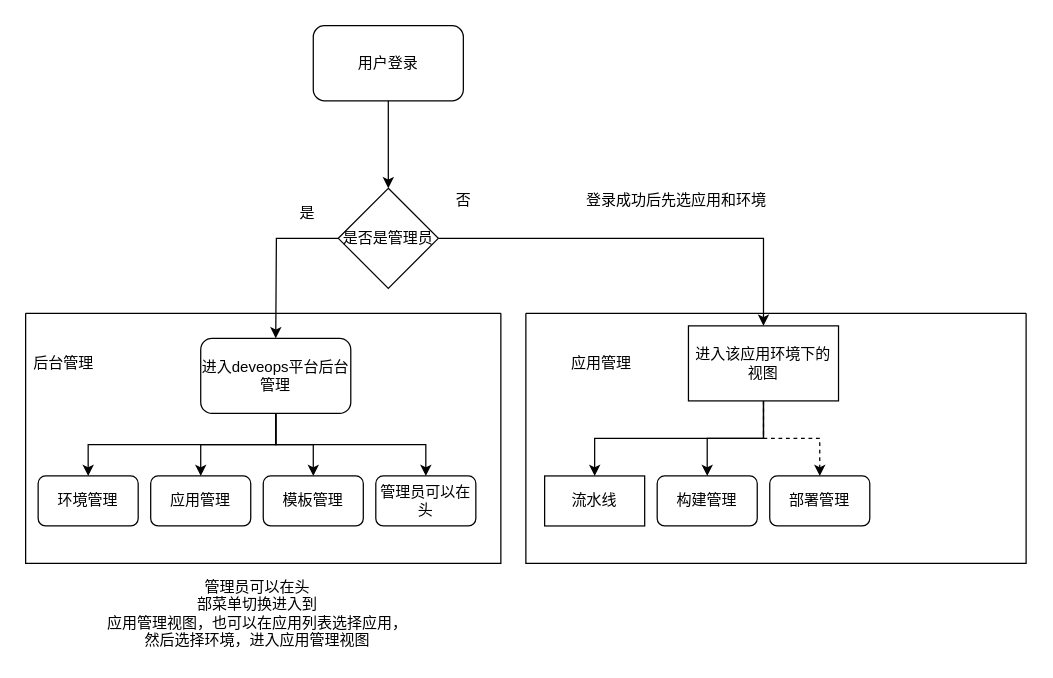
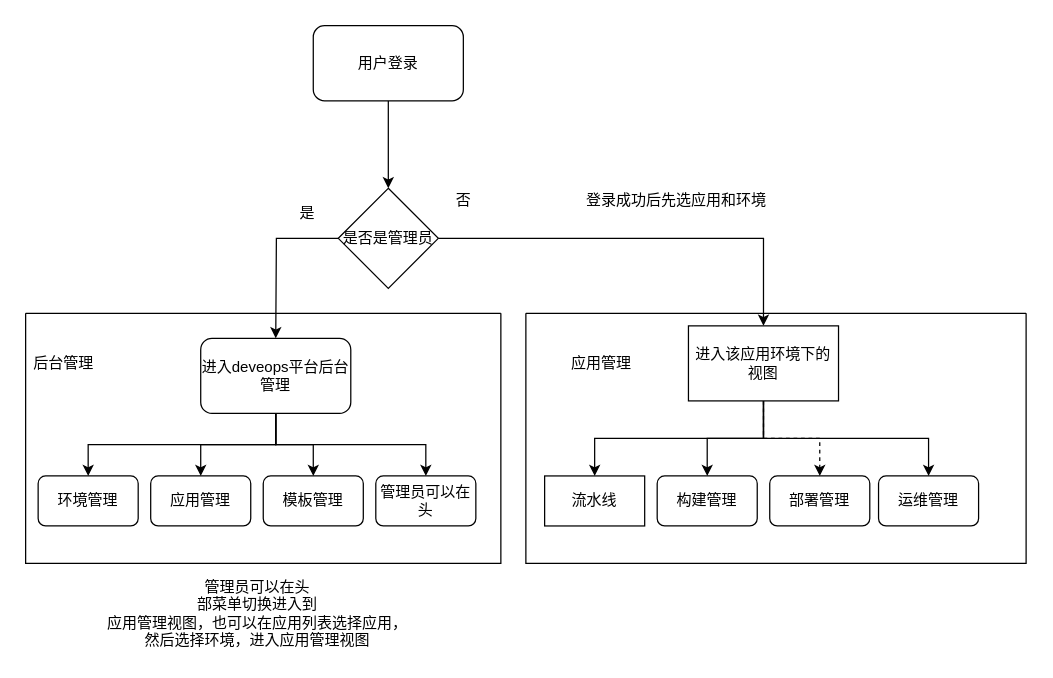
none -> (889, 438)
none -> (928, 501)
